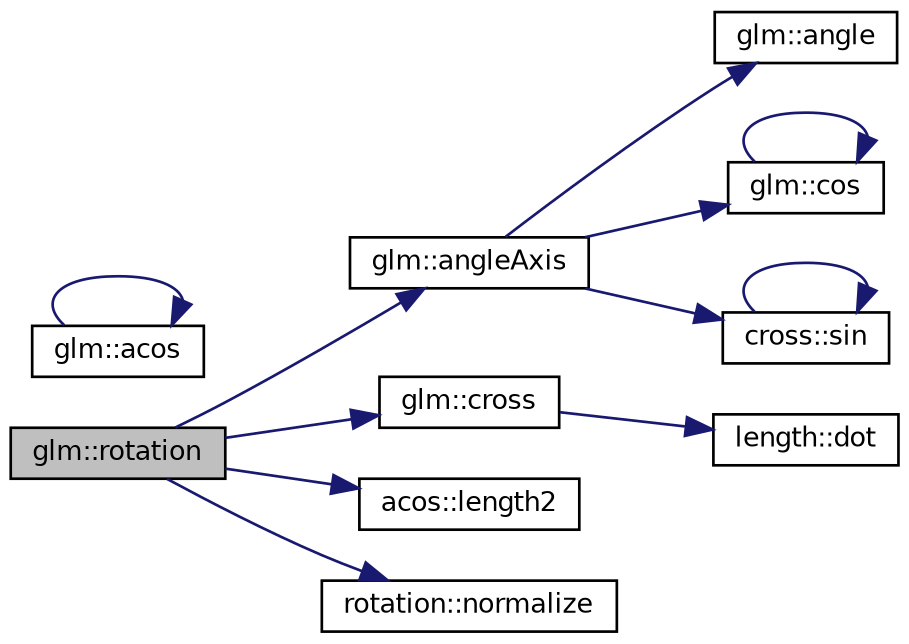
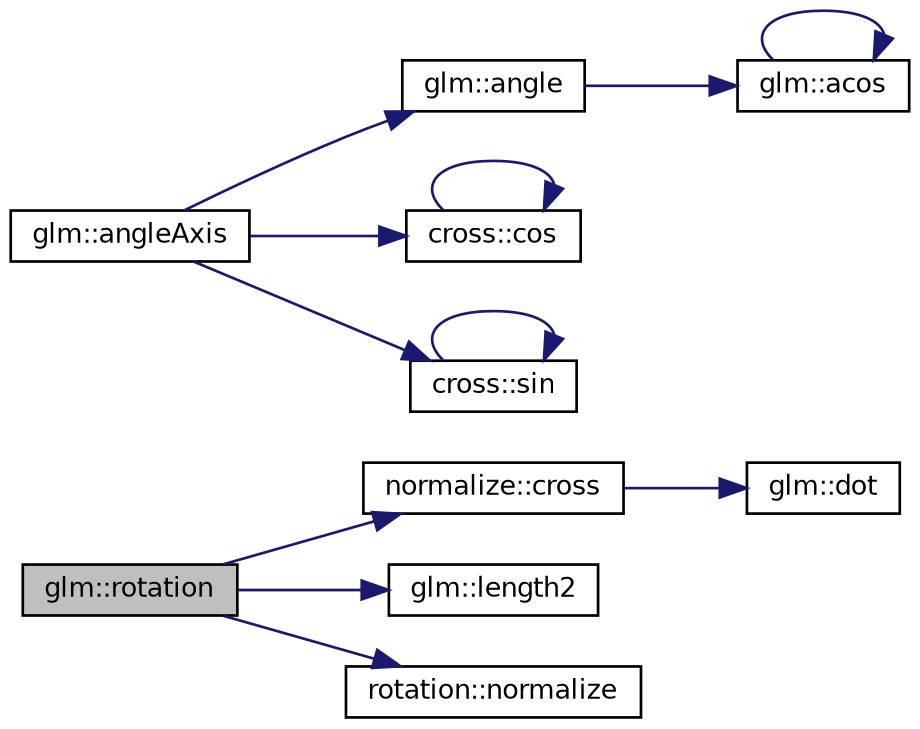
none -> (647, 86)
(806, 188) -> (493, 236)
(289, 367) -> none
(469, 402) -> (493, 488)
(806, 440) -> (823, 488)
(469, 504) -> (493, 590)
